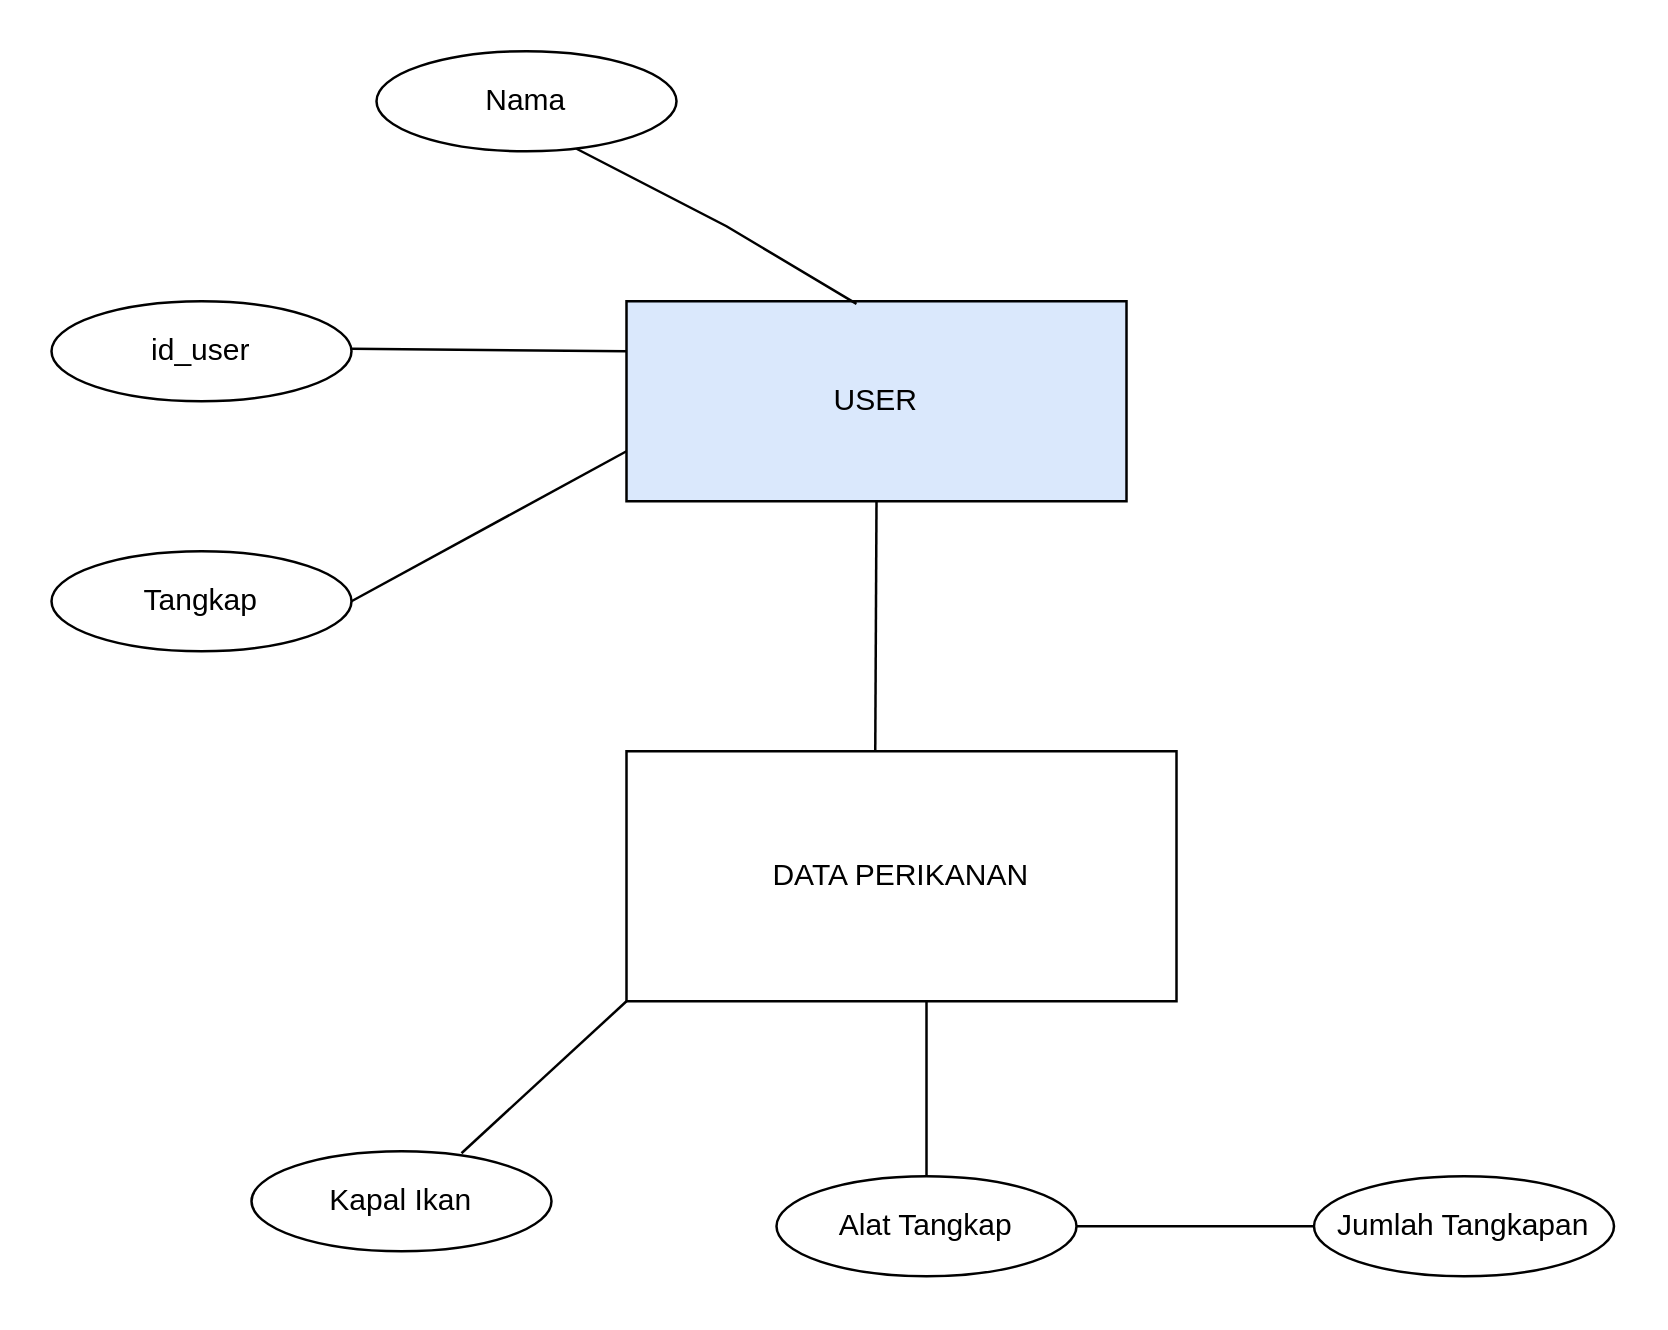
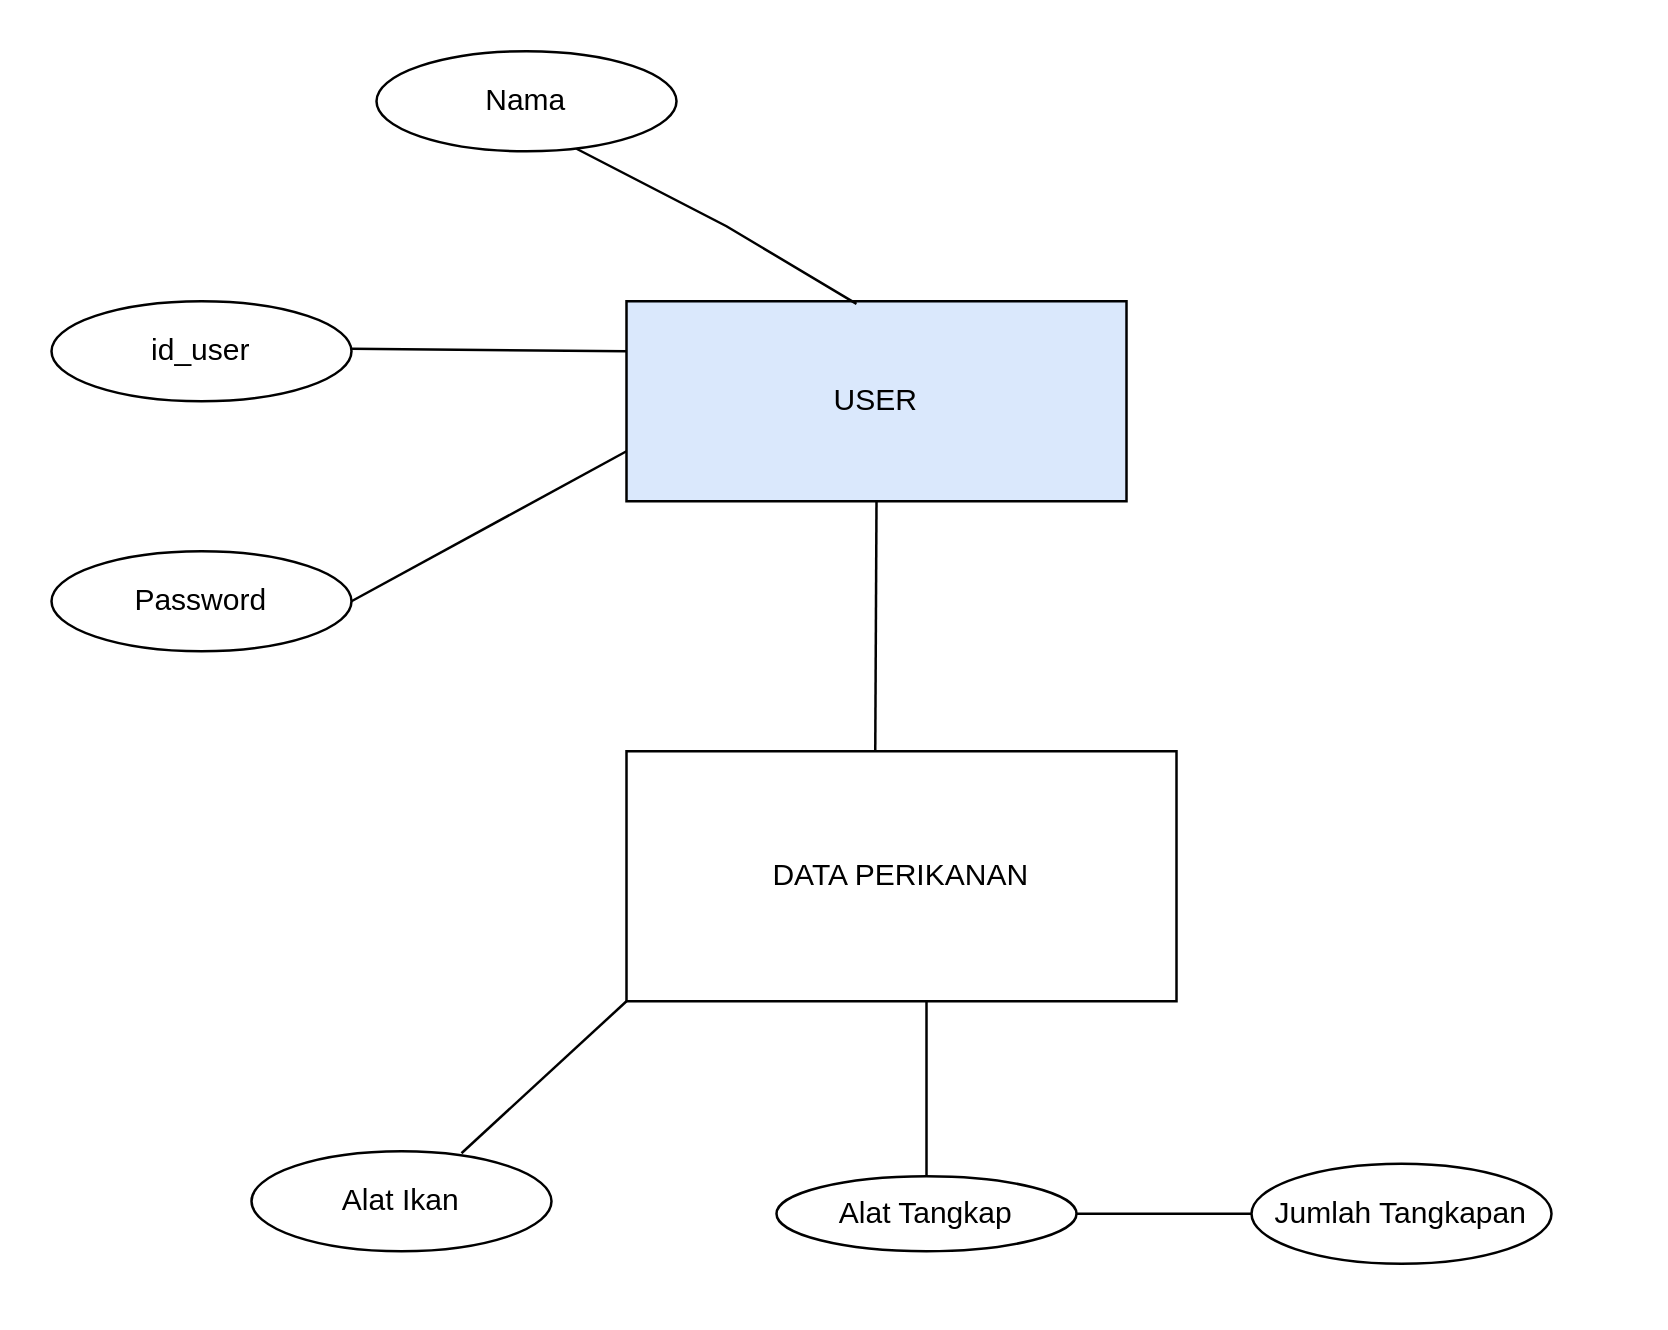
(201, 601) -> (201, 601)
(401, 1201) -> (401, 1201)
(926, 1226) -> (926, 1214)
(1464, 1226) -> (1401, 1214)
